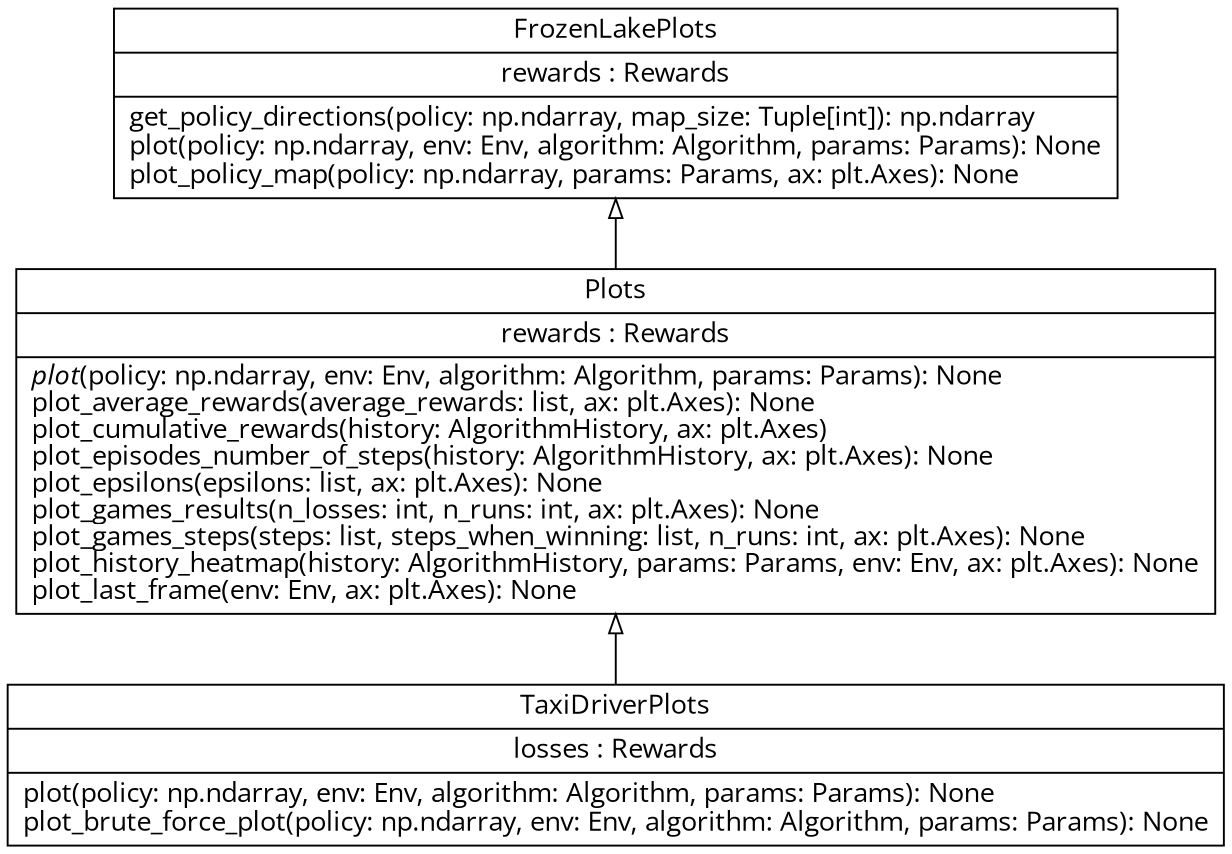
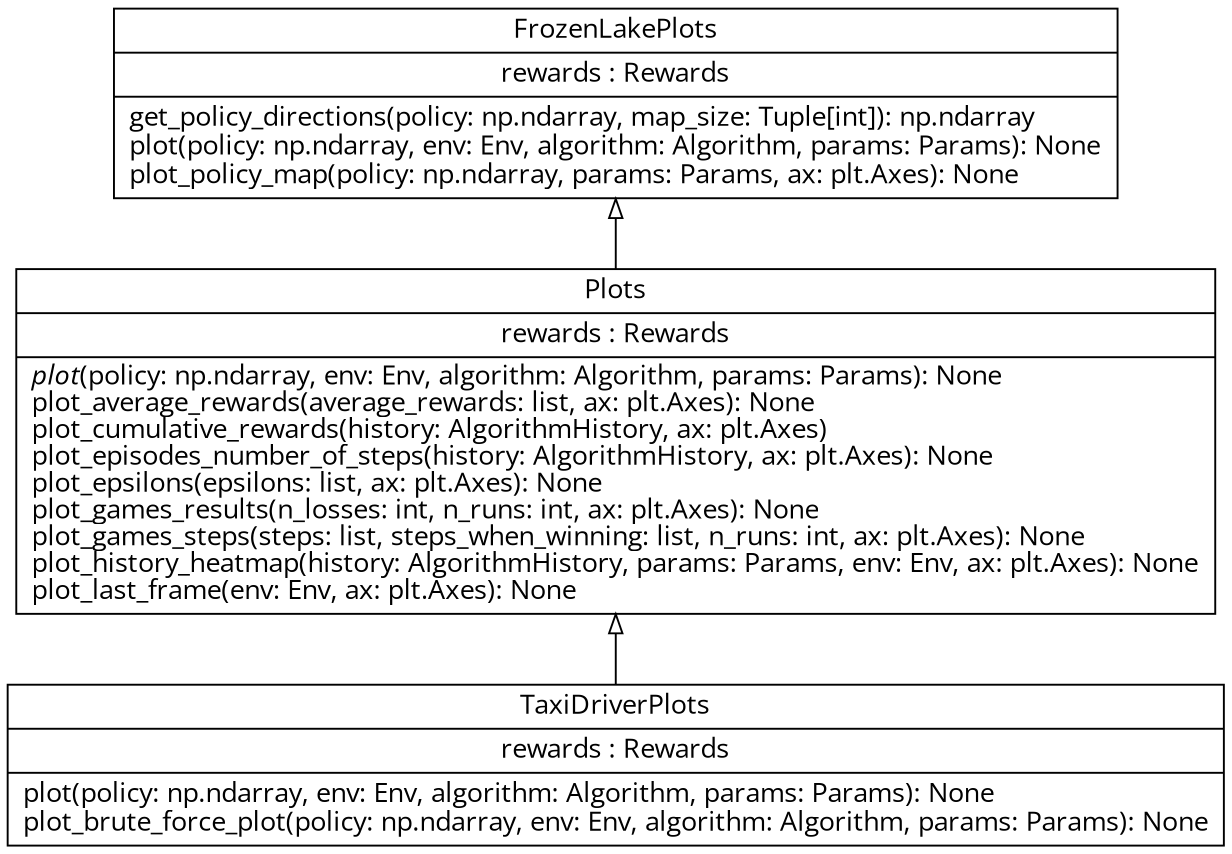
(616, 750) -> (616, 750)
